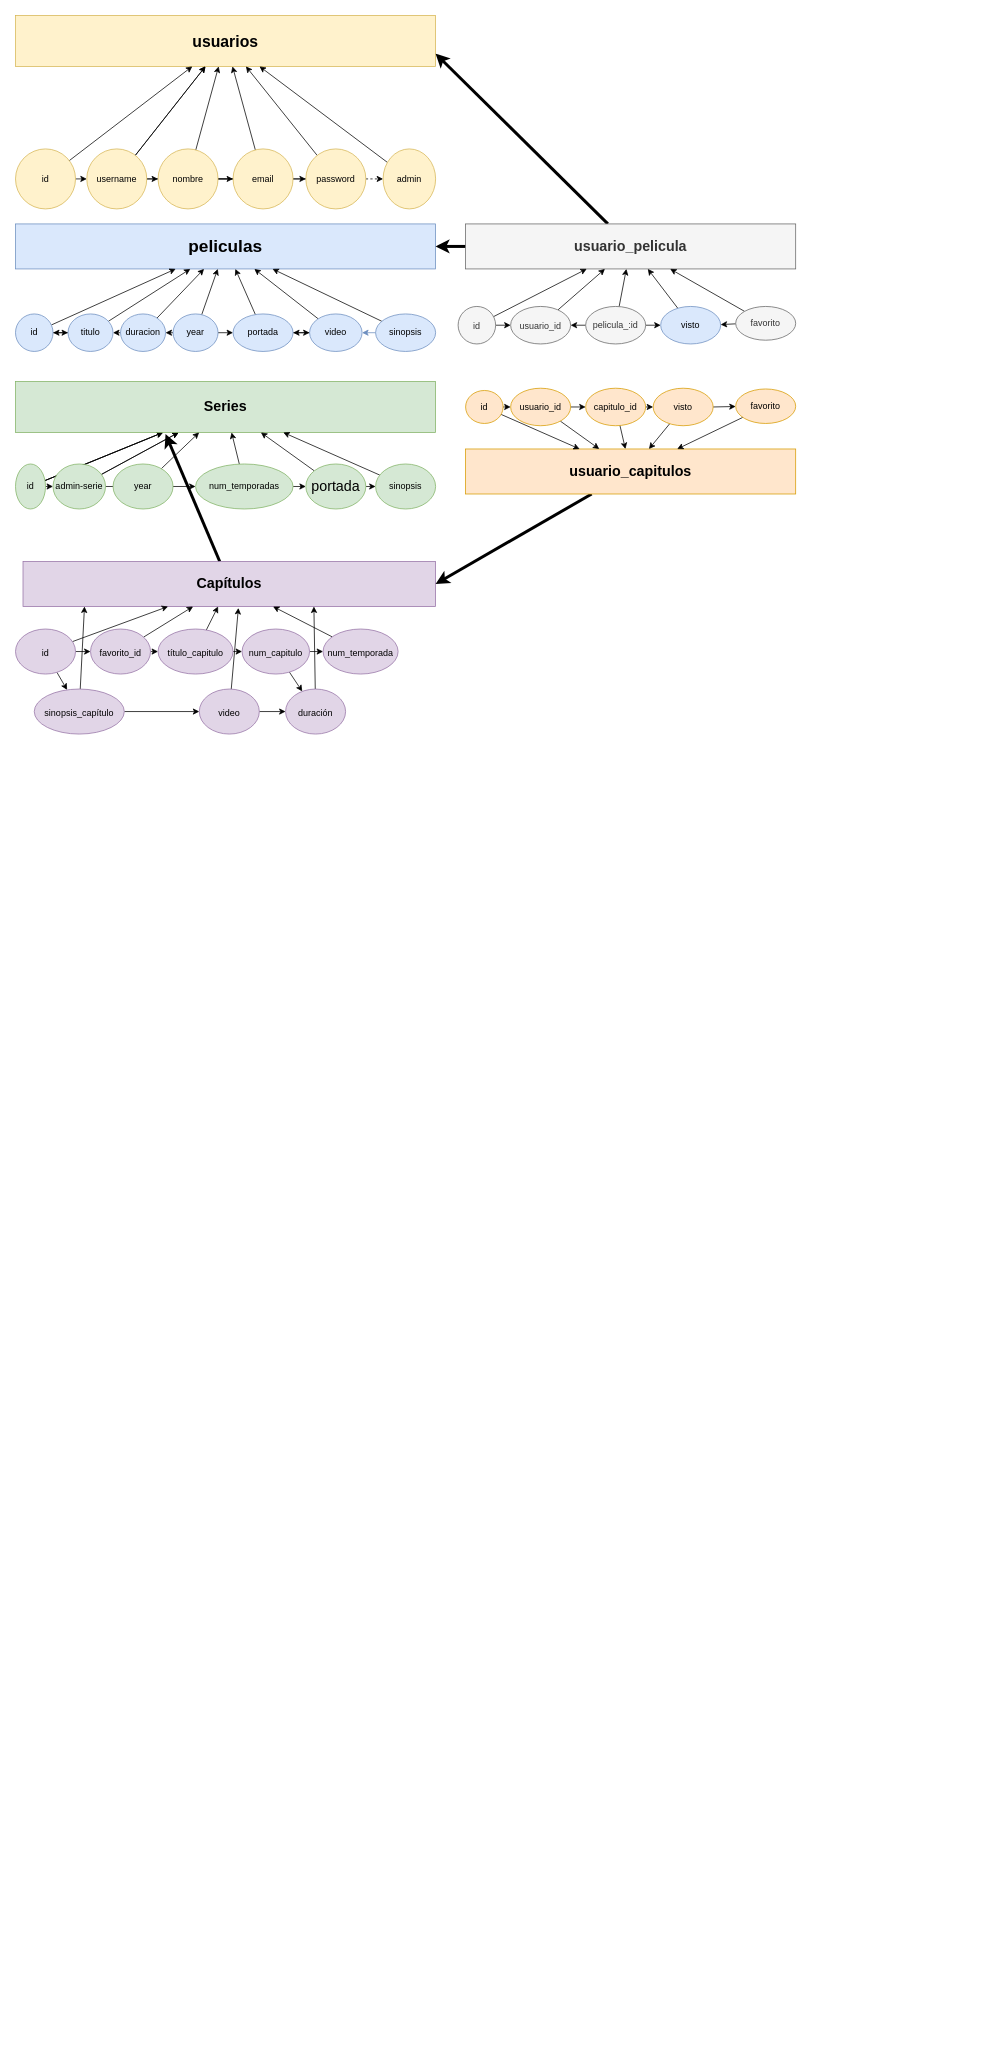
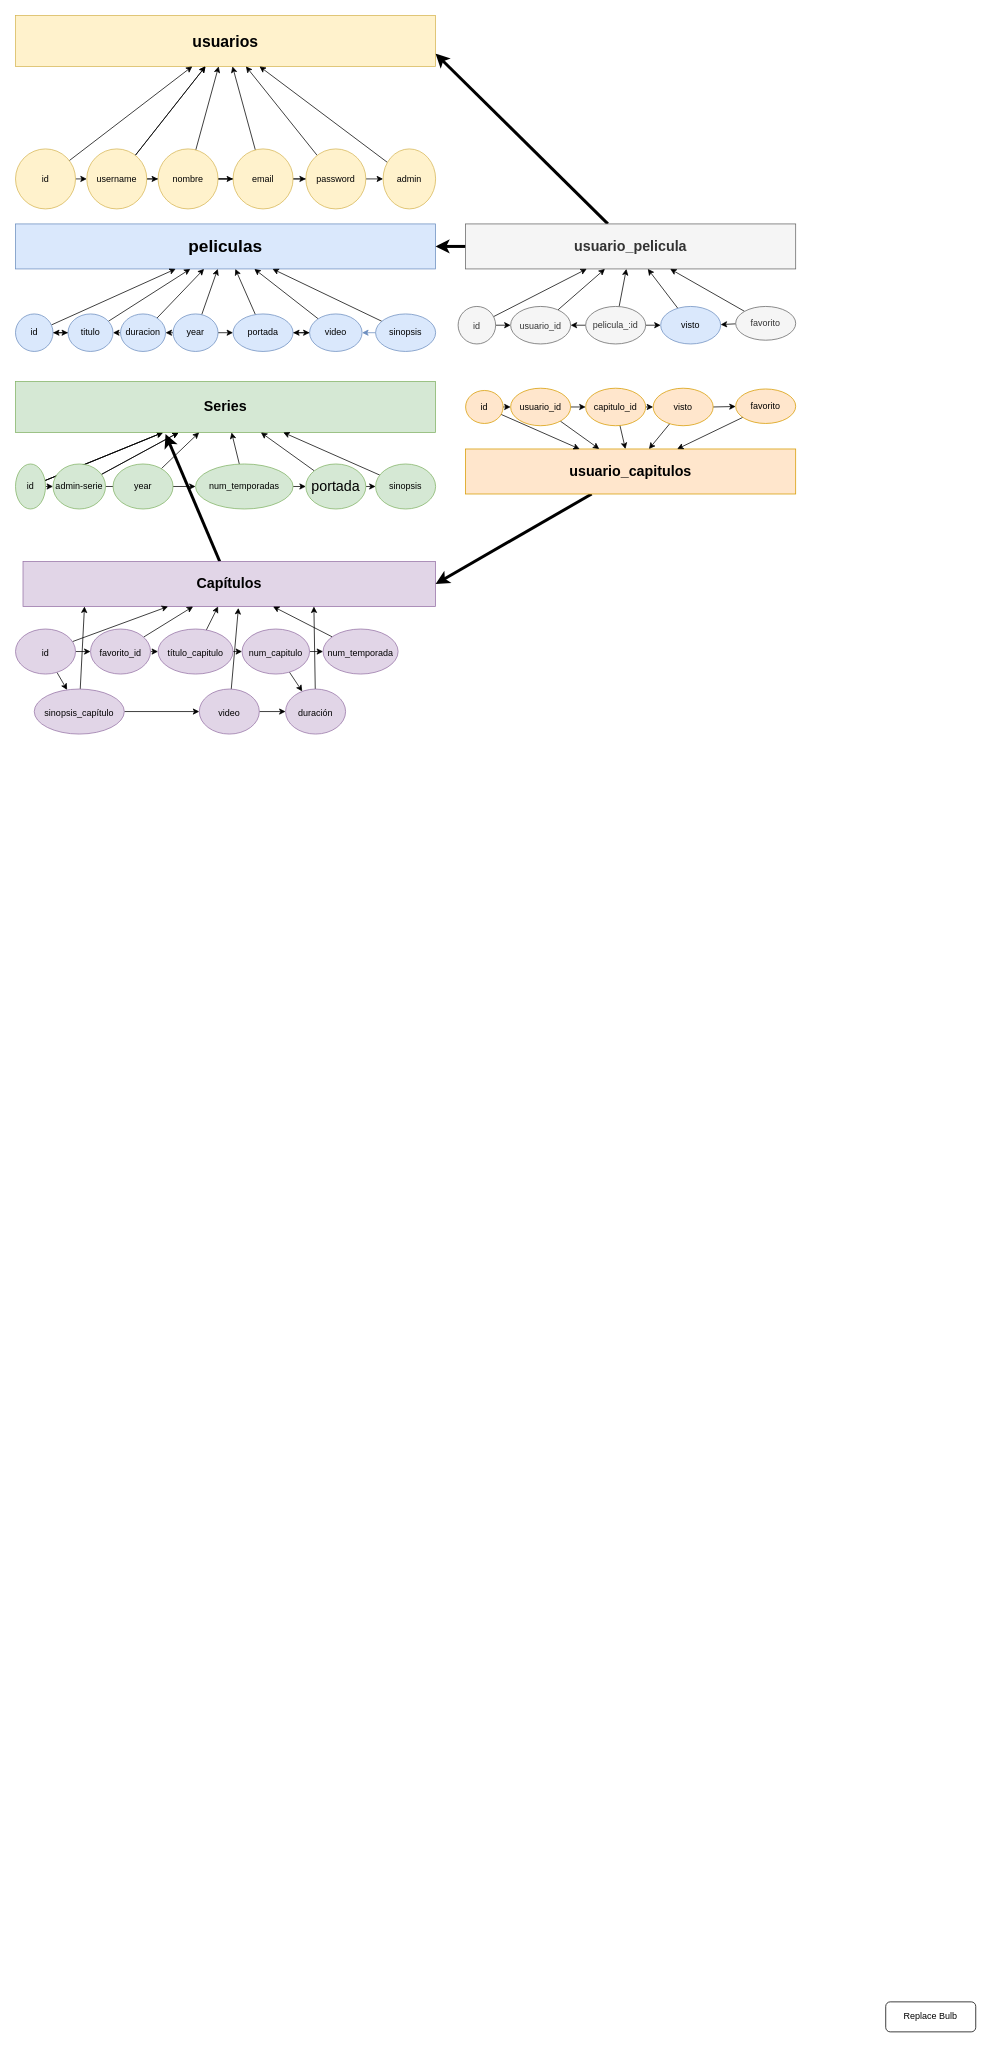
(372, 179) -> (372, 179)
none -> (930, 2016)
